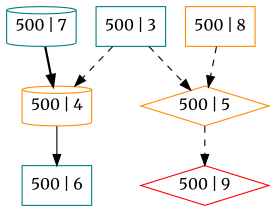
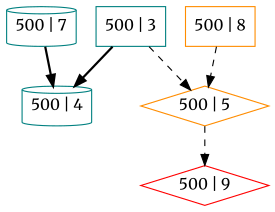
(98, 62) -> (98, 62)
(57, 106) -> (57, 106)
(57, 186) -> none
